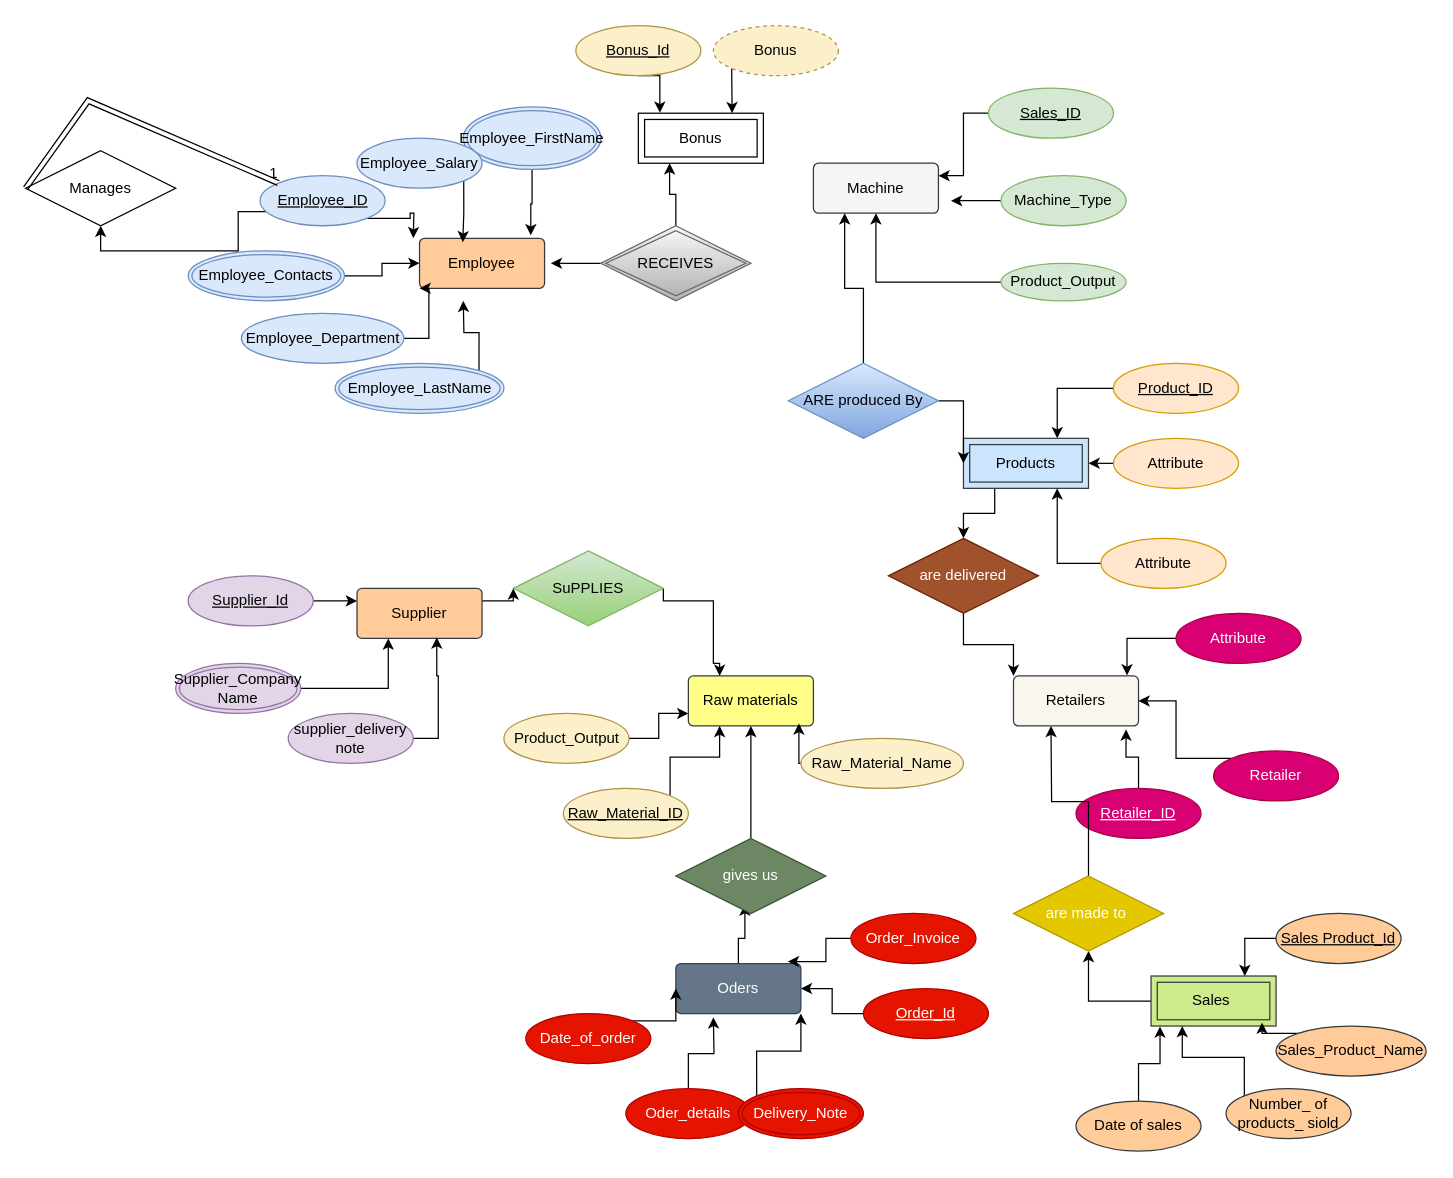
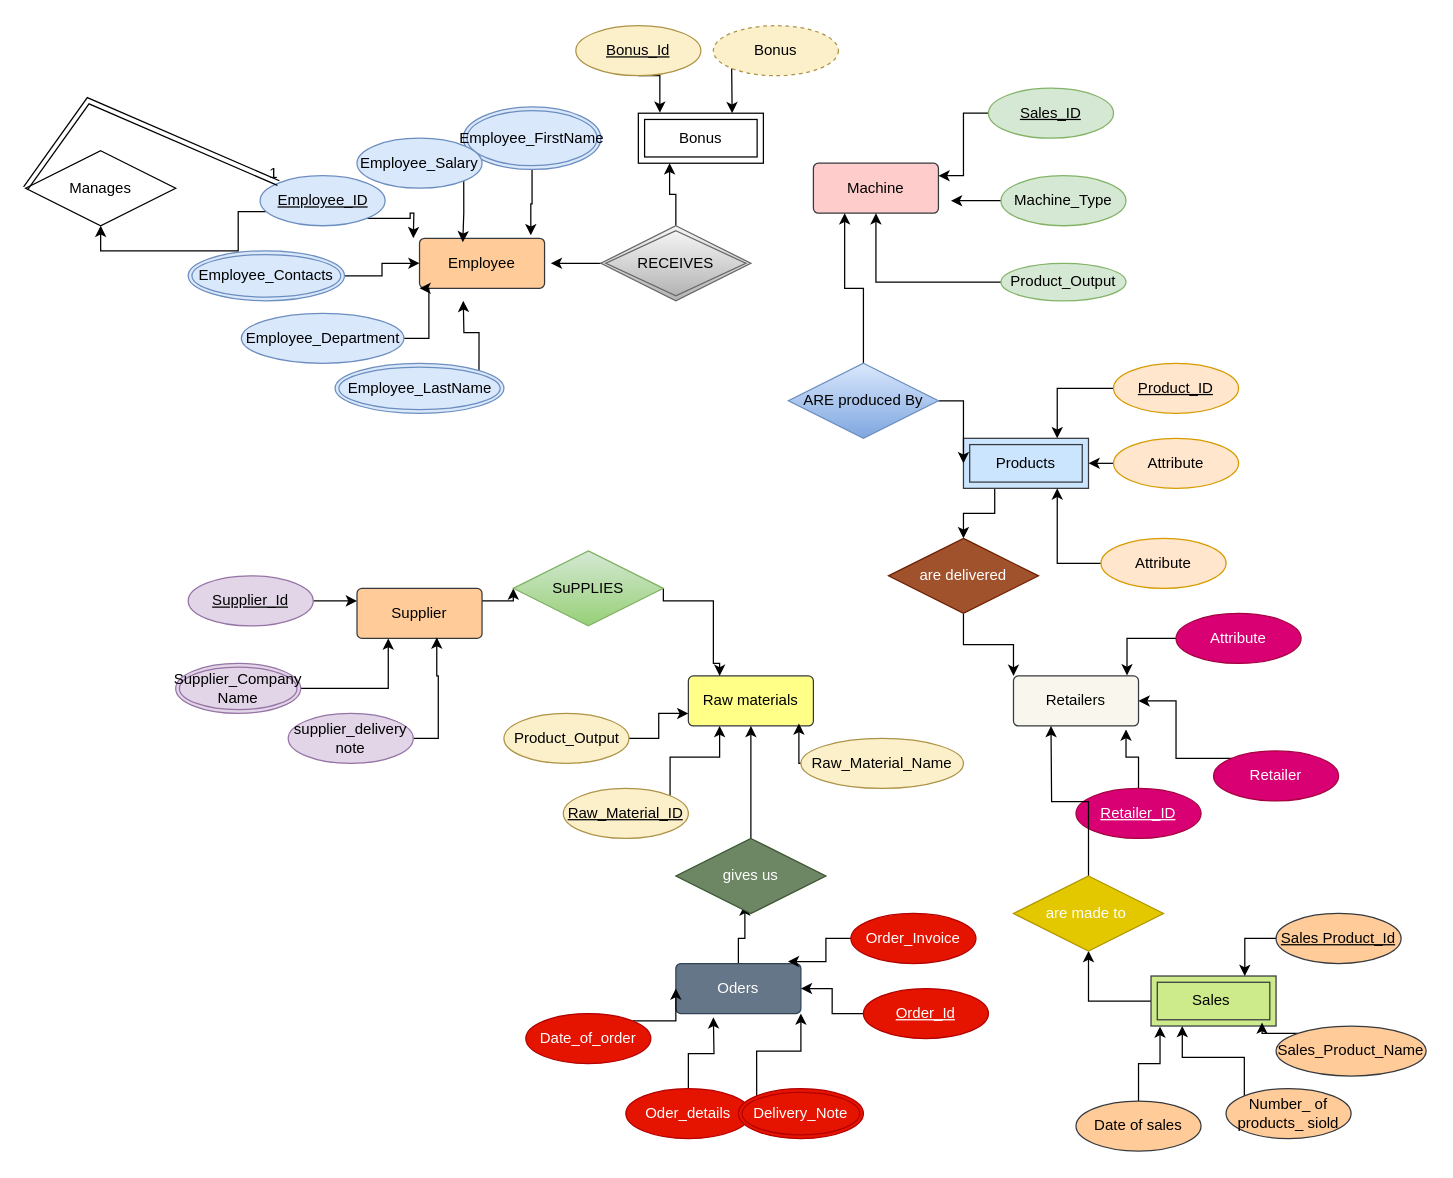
(876, 188) -> (876, 188)
